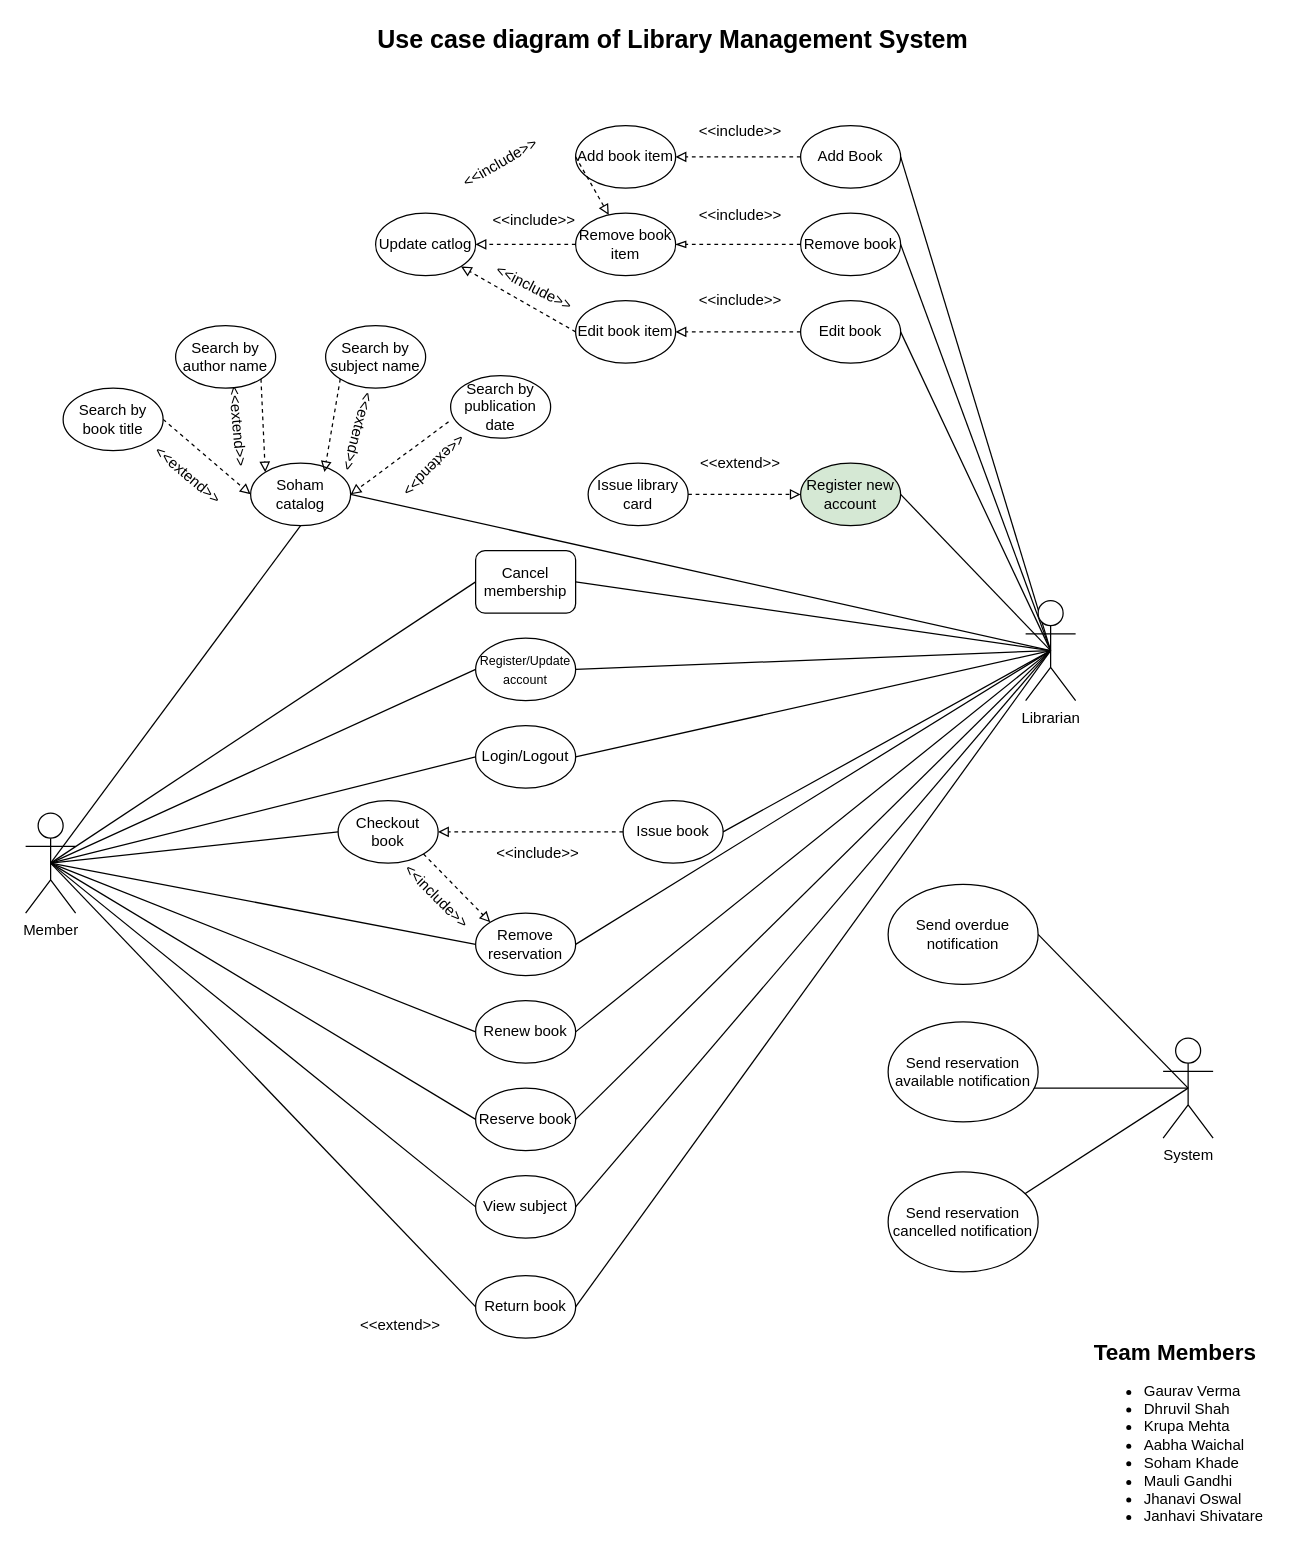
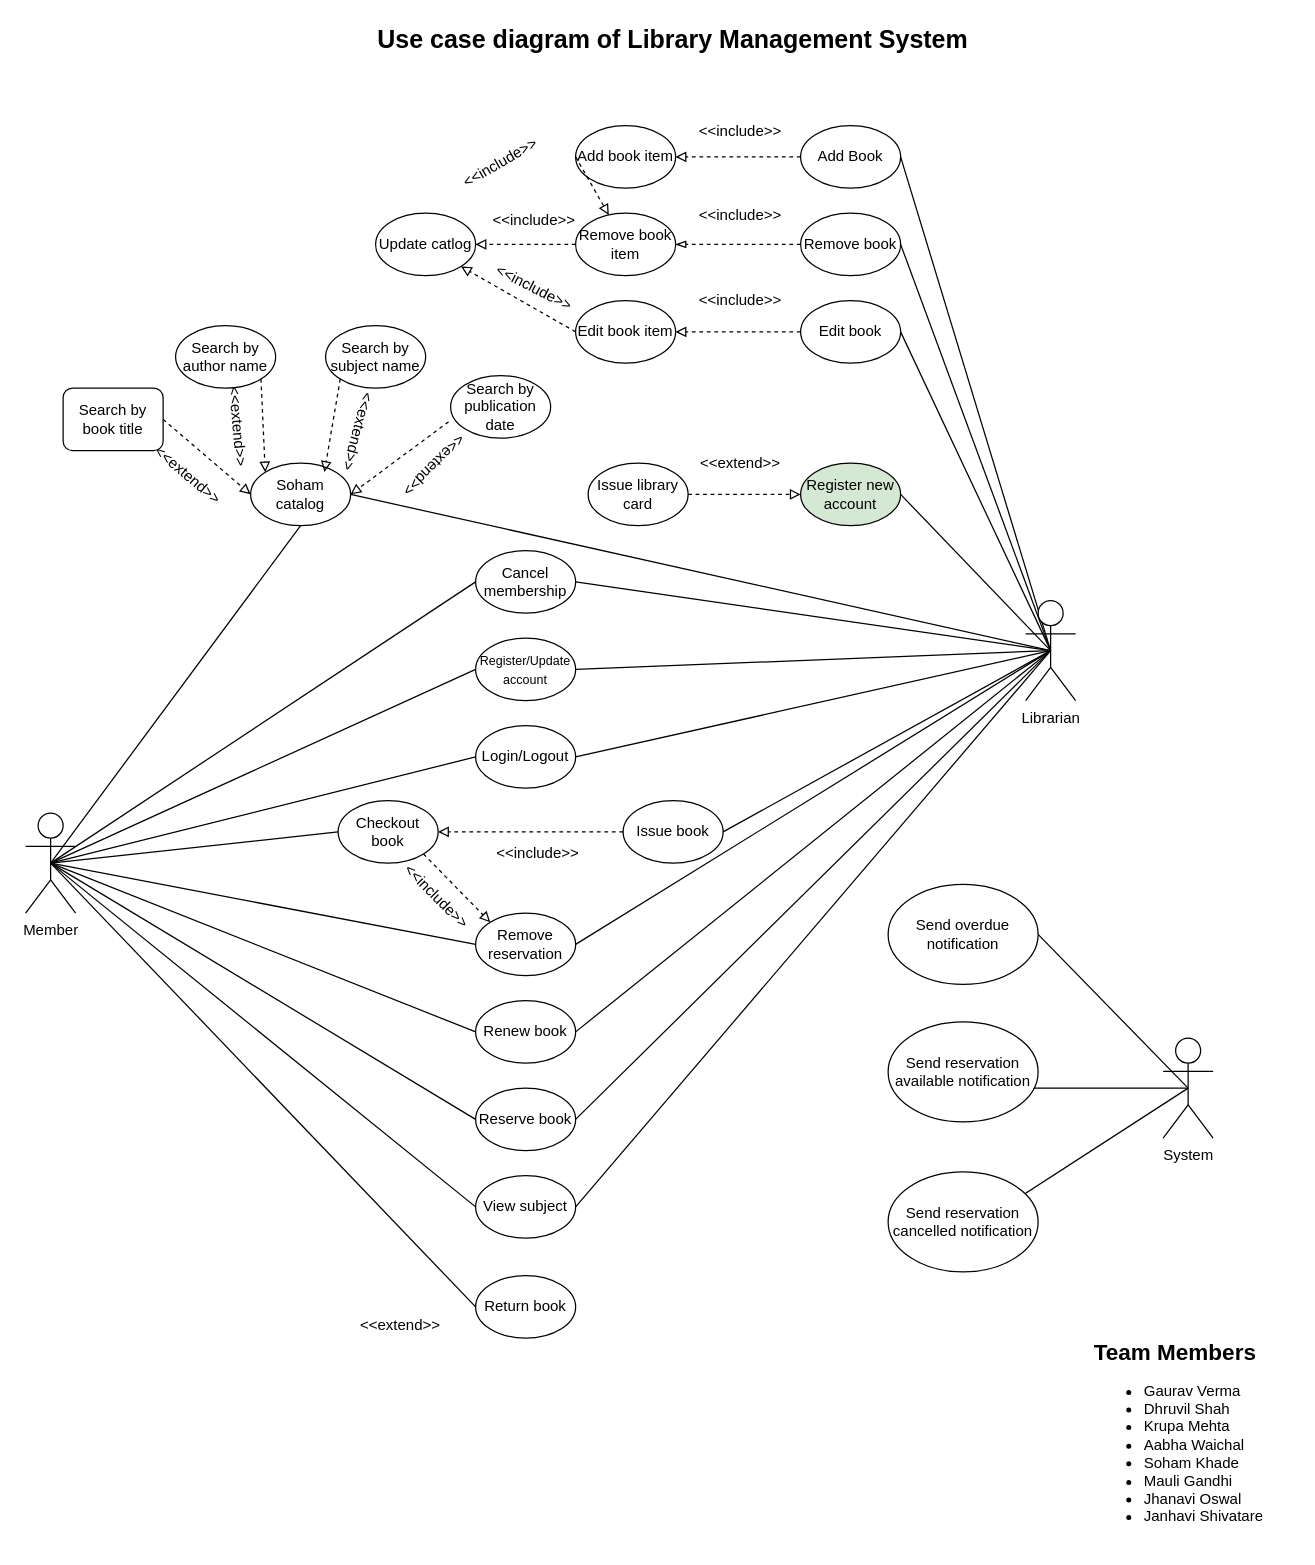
(113, 419) -> (113, 419)
(526, 582) -> (526, 582)
(810, 983) -> none
